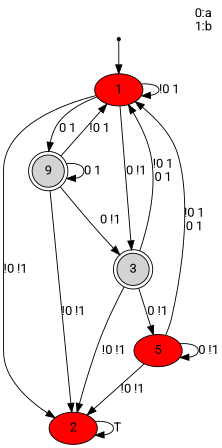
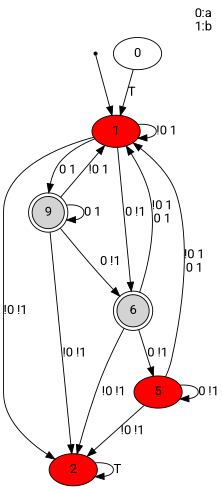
none -> (138, 54)
(133, 269) -> (133, 311)
